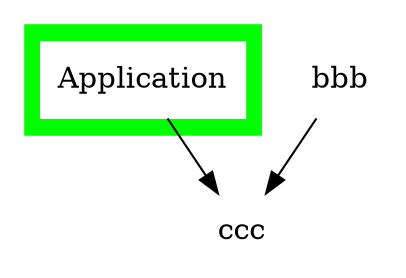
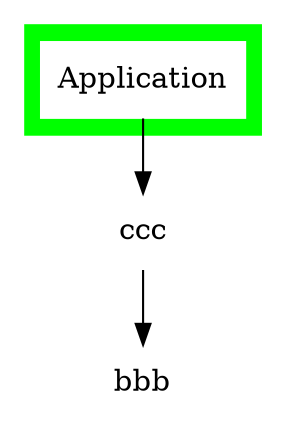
(297, 147) -> (143, 297)
